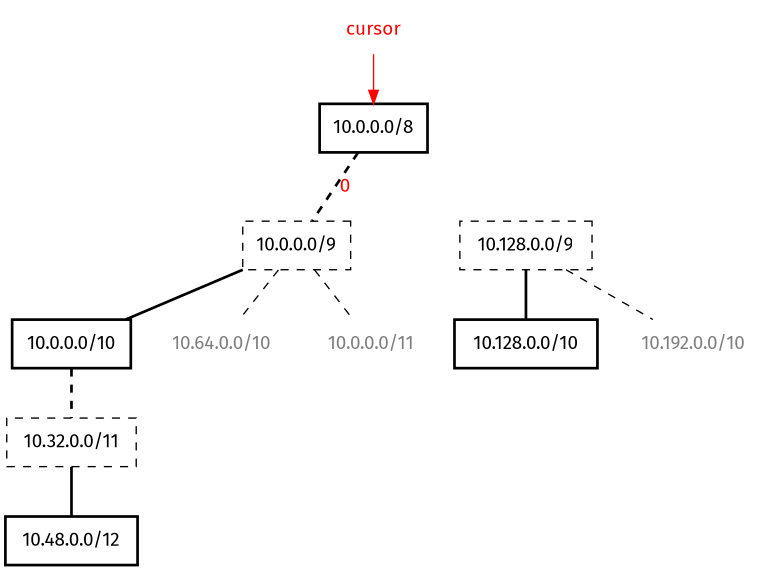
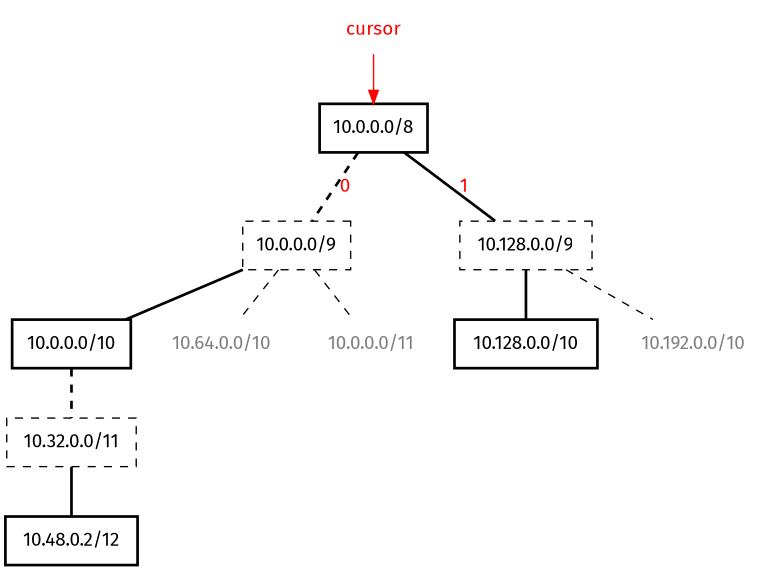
none -> (450, 187)
(71, 541) -> (71, 541)
